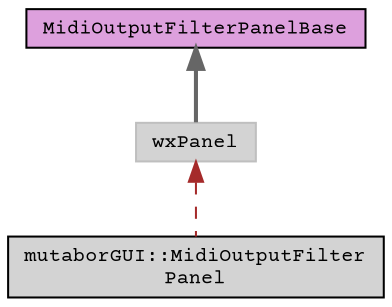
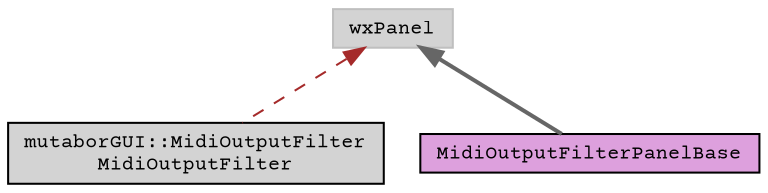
(196, 96) -> (500, 96)
(196, 267) -> (196, 153)
